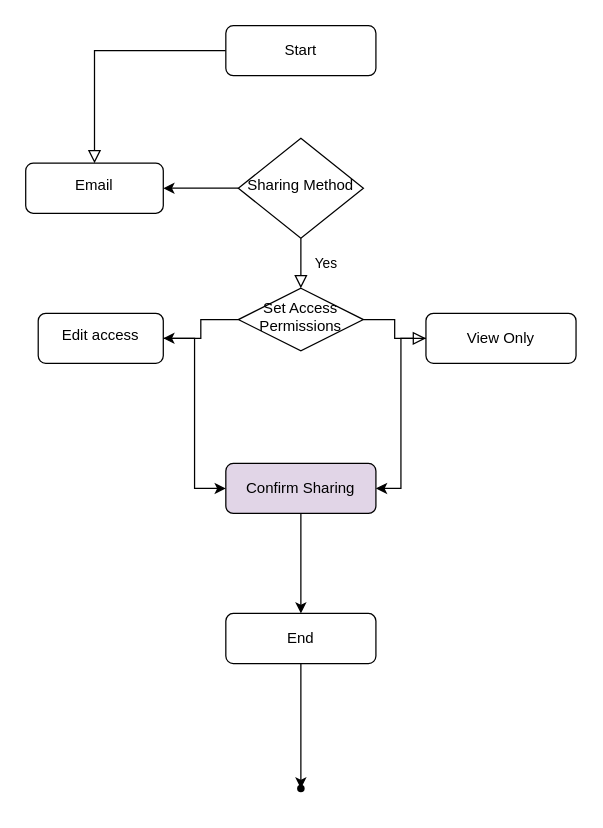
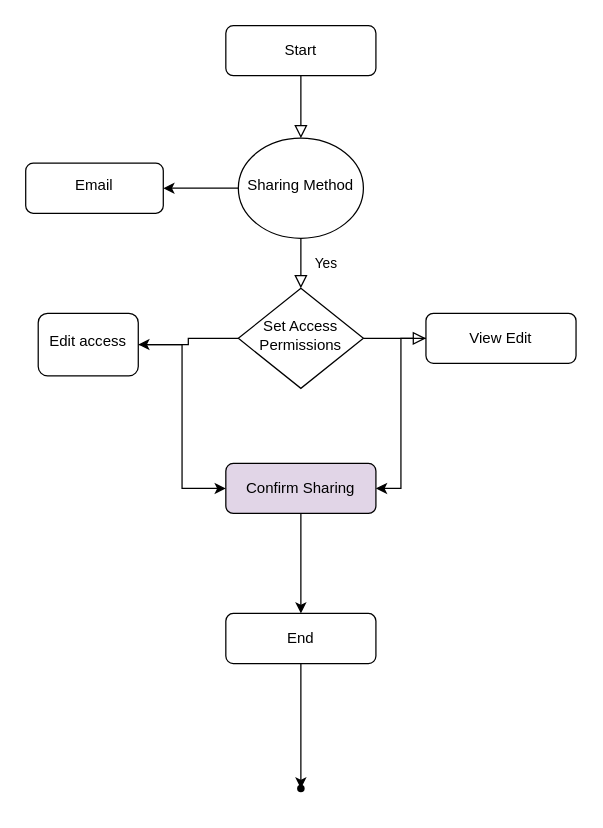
(110, 51) -> (301, 100)
(301, 188) -> (301, 188)
(301, 319) -> (301, 338)
(101, 338) -> (88, 344)
(501, 338) -> (501, 338)
